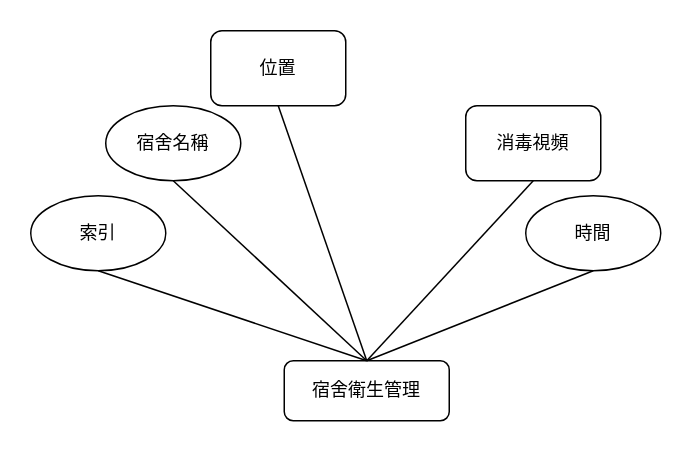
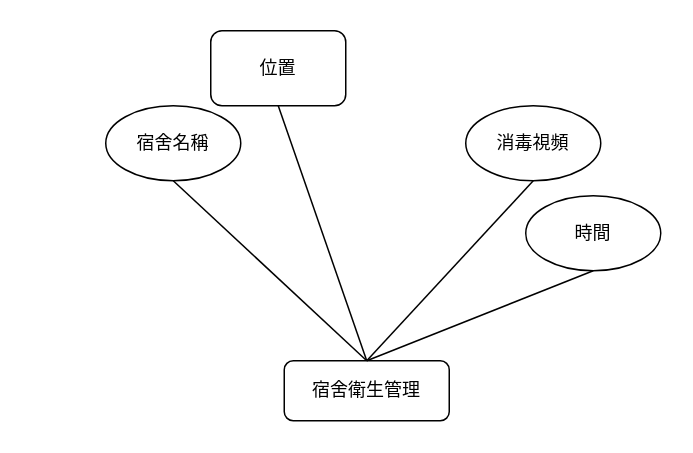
(533, 143) -> (533, 143)
(98, 233) -> none
(230, 315) -> none
